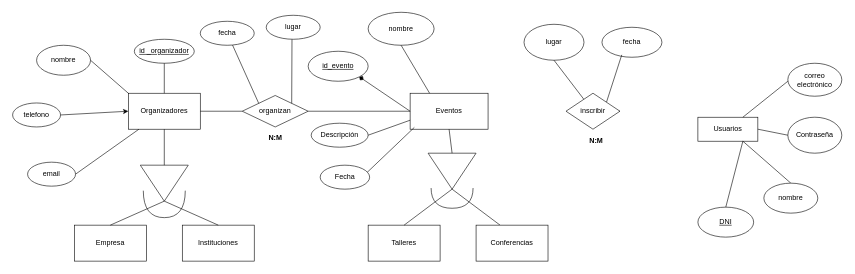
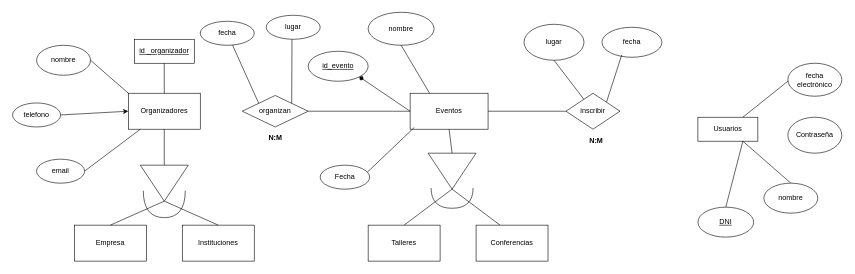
(164, 51) -> (164, 51)
(815, 80) -> (815, 80)
(221, 111) -> none
none -> (527, 111)
(389, 128) -> none
(773, 132) -> none
(340, 135) -> none
(51, 174) -> (60, 171)
